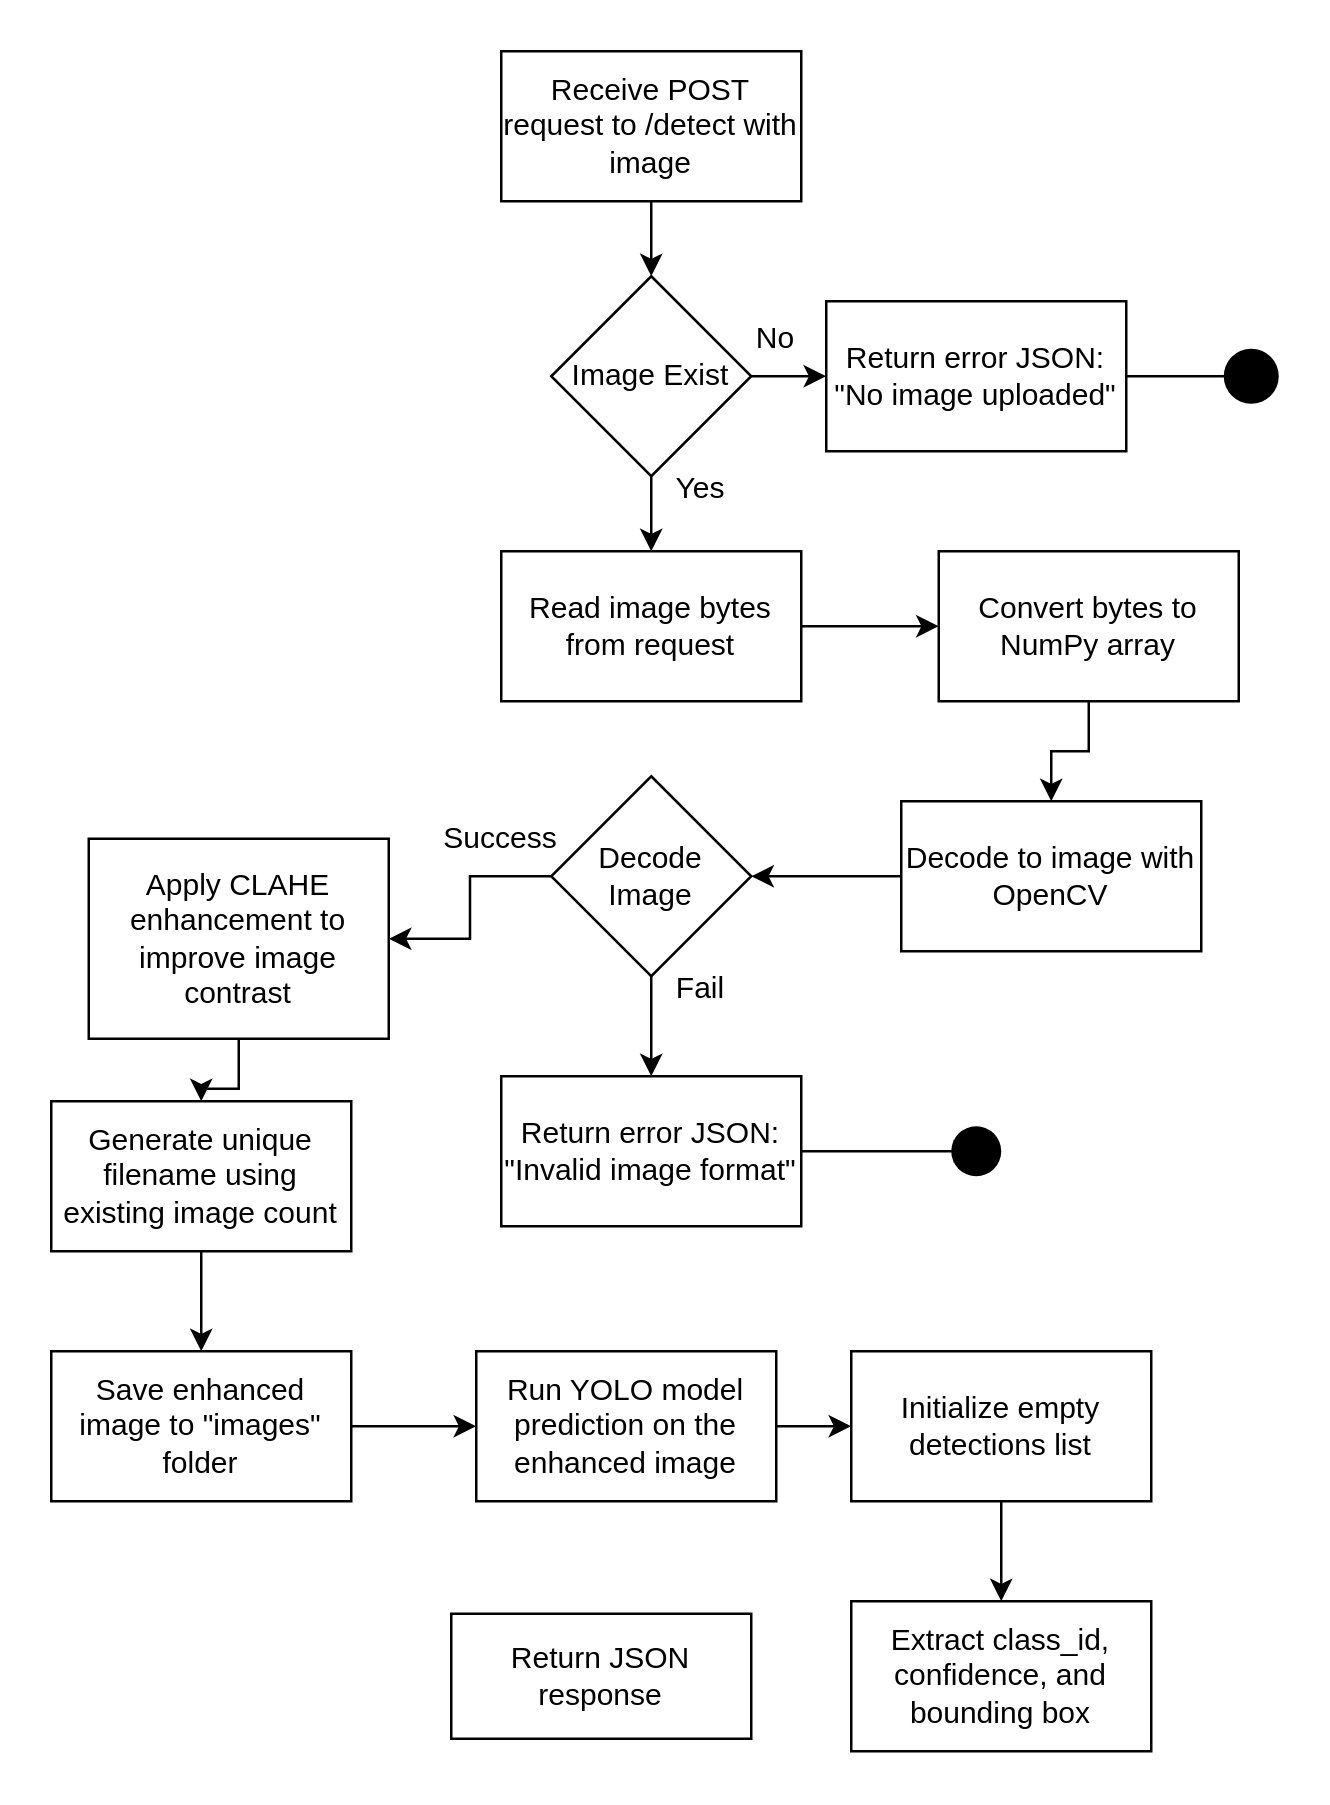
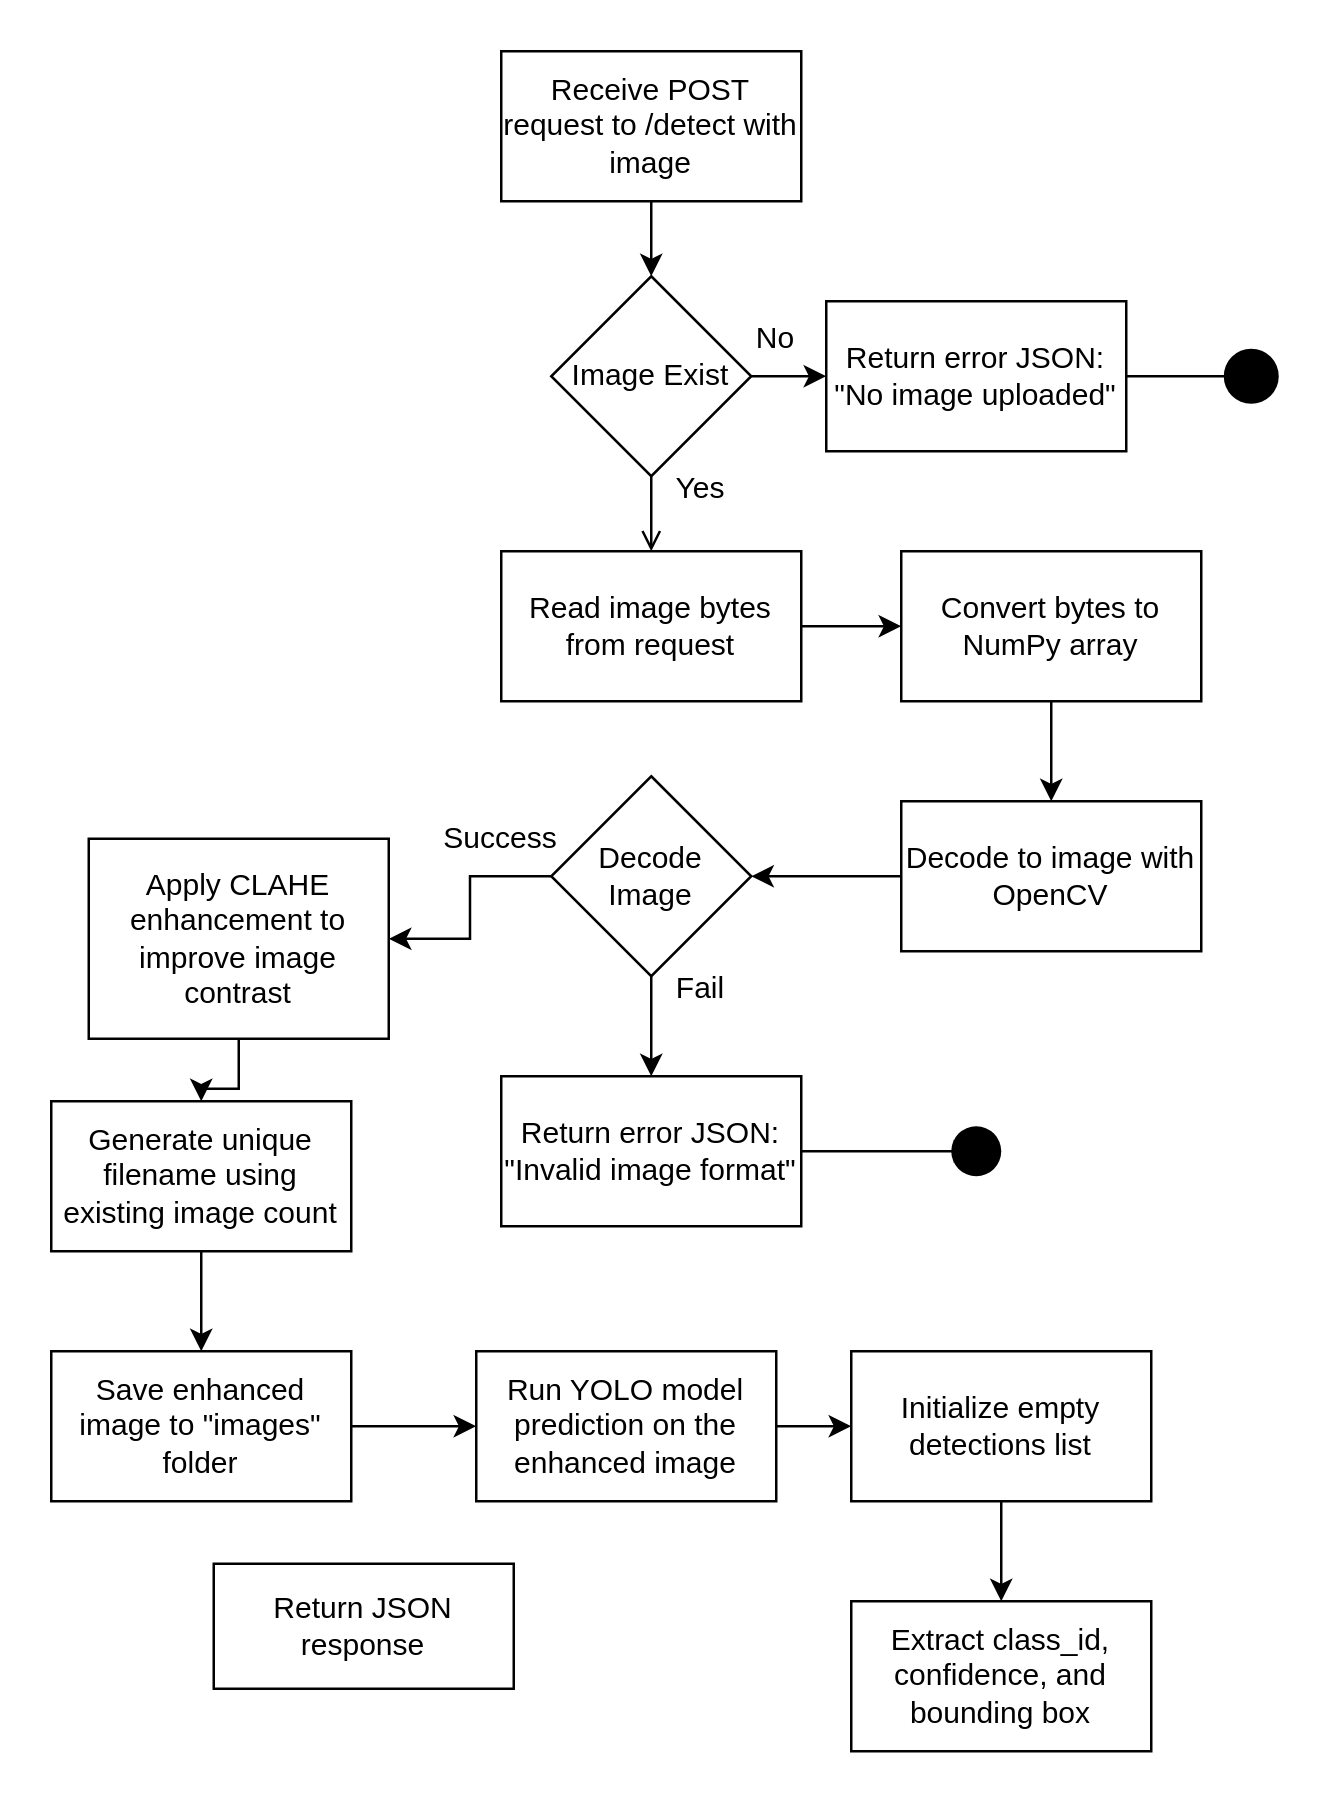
(651, 533) -> (651, 537)
(1089, 626) -> (1051, 626)
(601, 1676) -> (364, 1626)
